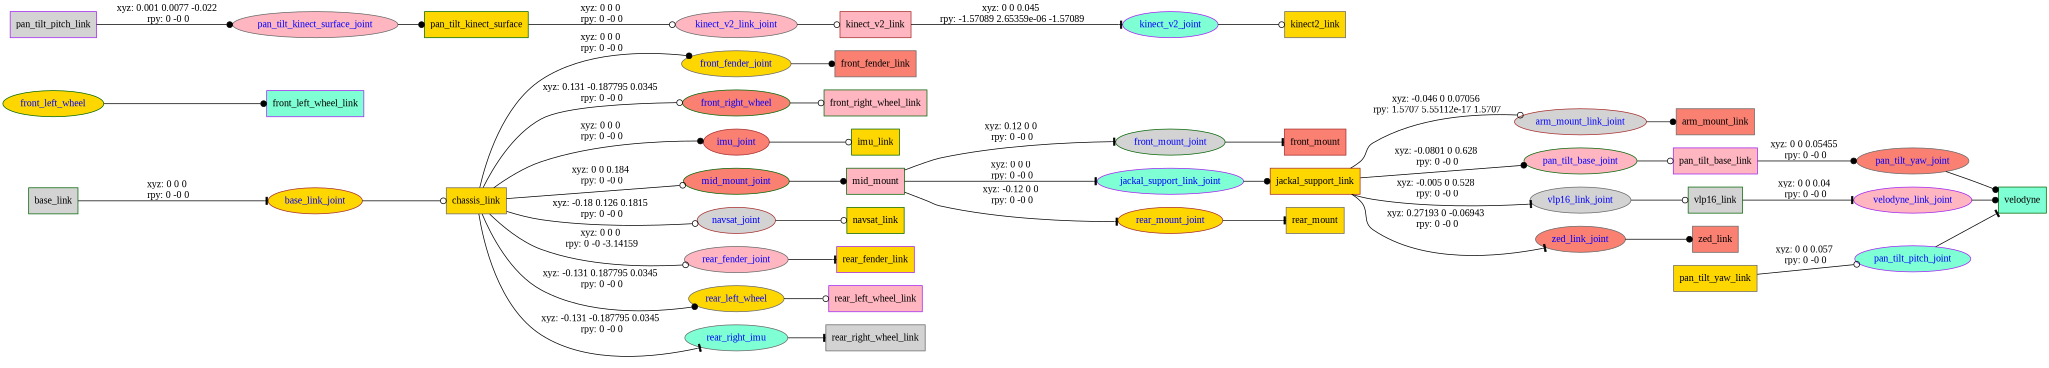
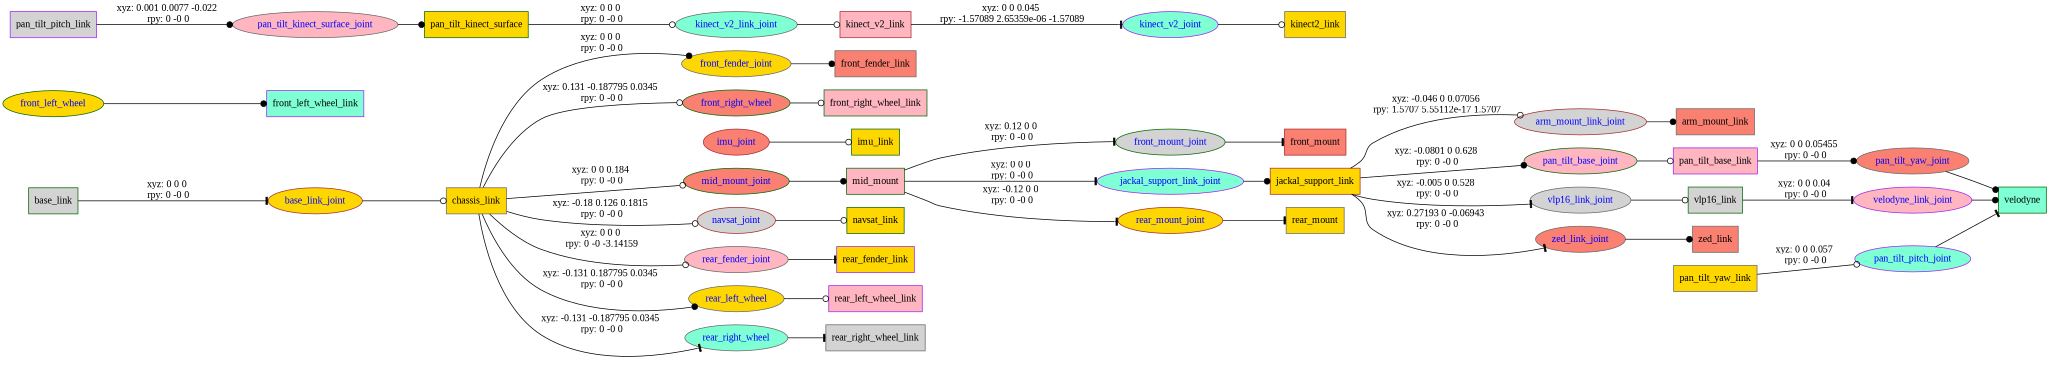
(736, 25) -> (736, 25)
(592, 149) -> none
(736, 338) -> (736, 338)
